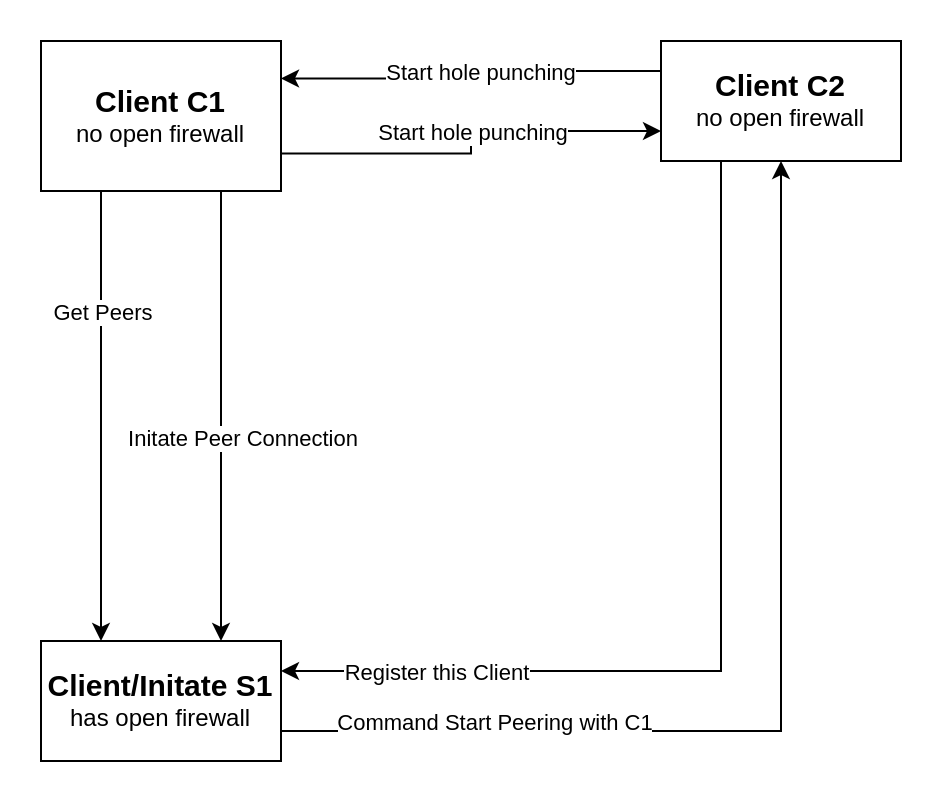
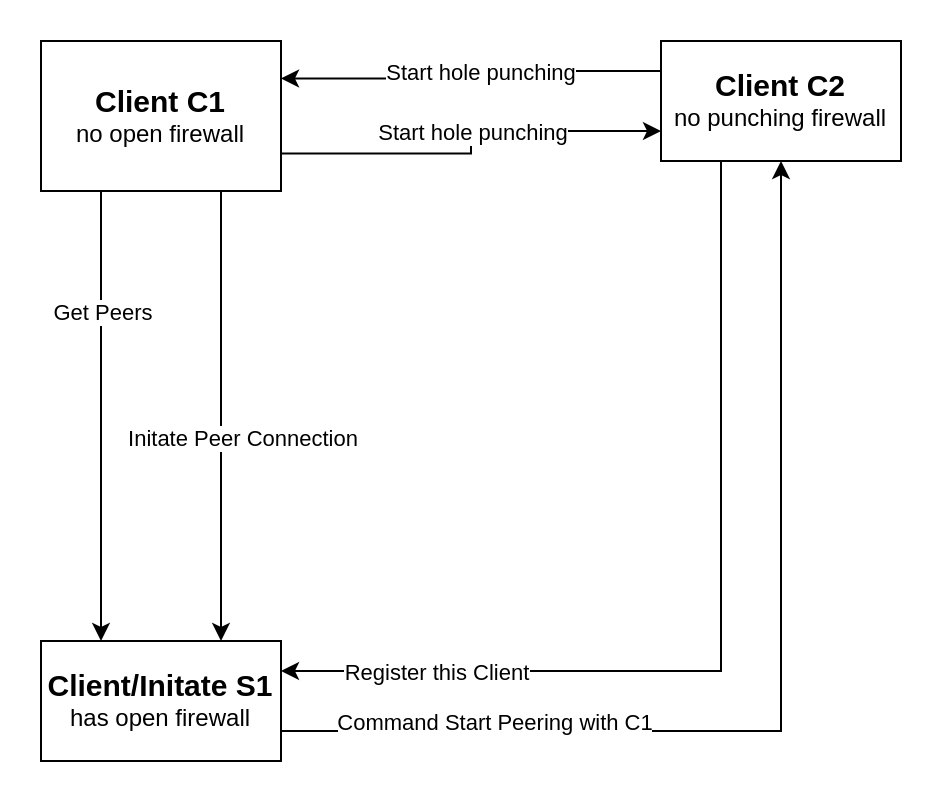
(781, 101) -> (781, 101)
